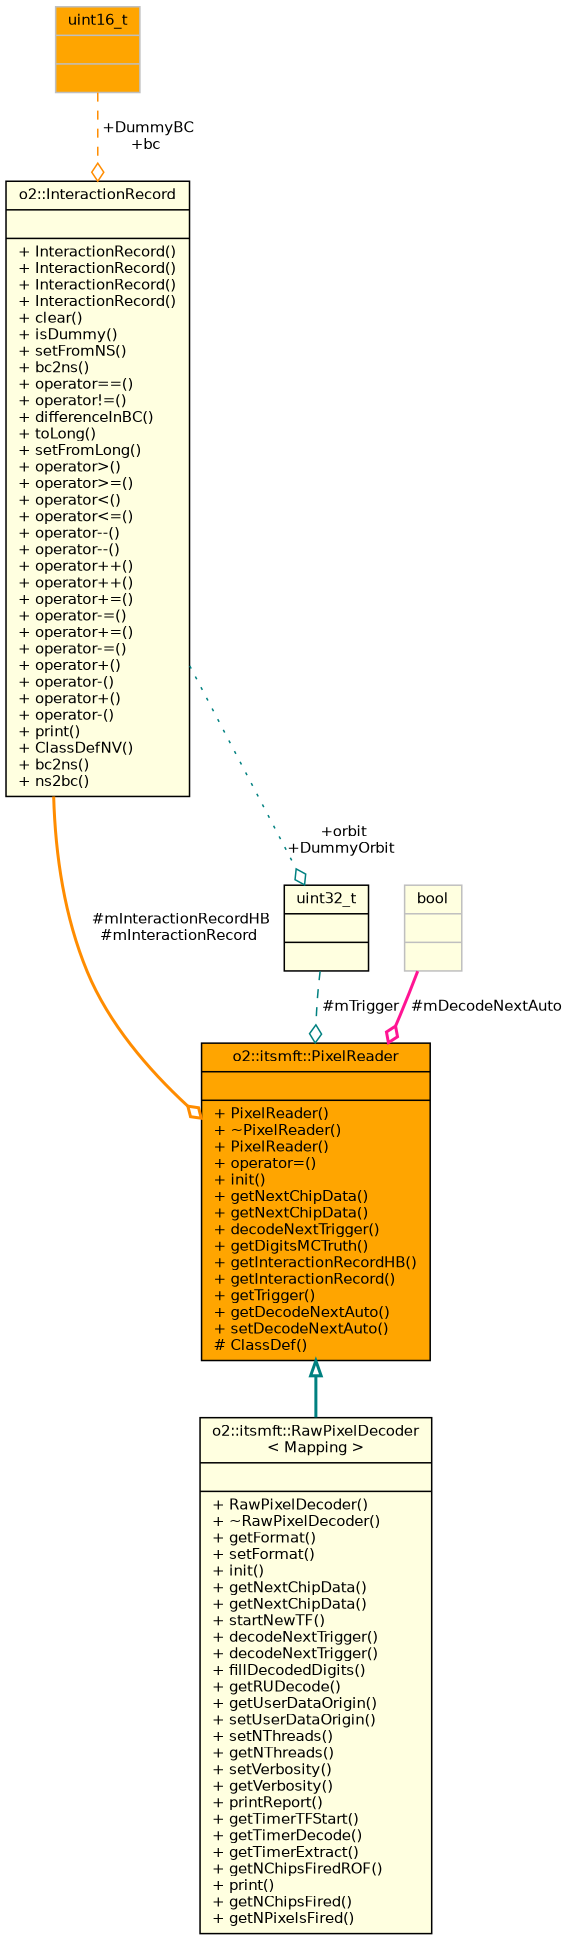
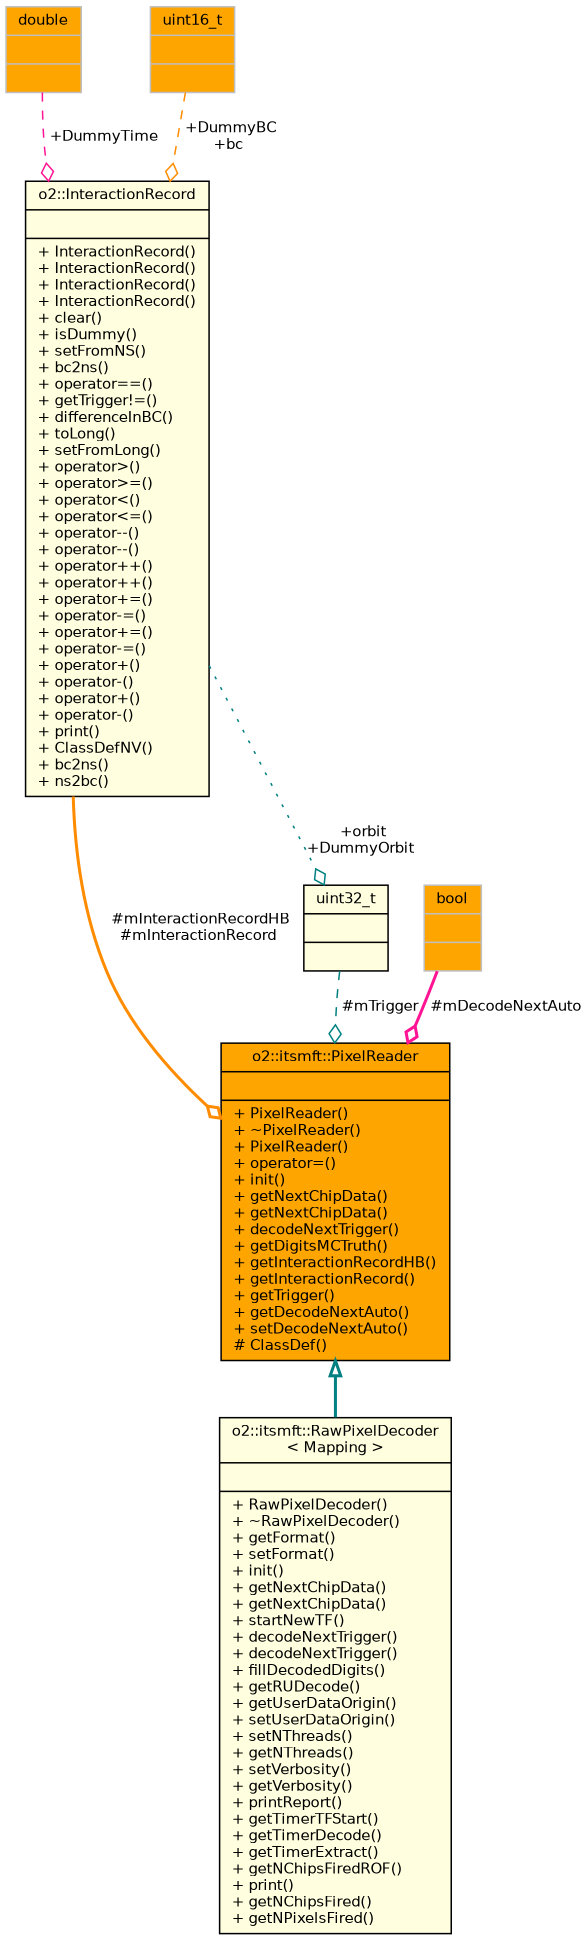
none -> (44, 50)
(73, 401) -> (98, 401)
(433, 928) -> (453, 928)
